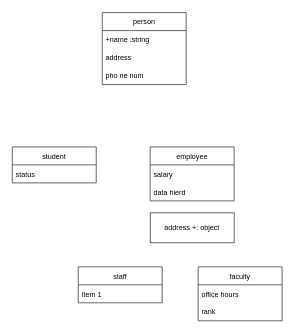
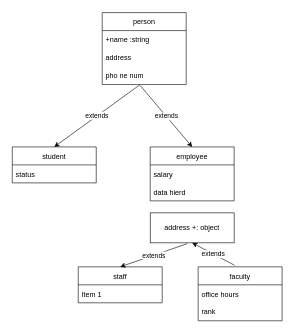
none -> (98, 115)
none -> (166, 115)
none -> (213, 254)
none -> (155, 255)
